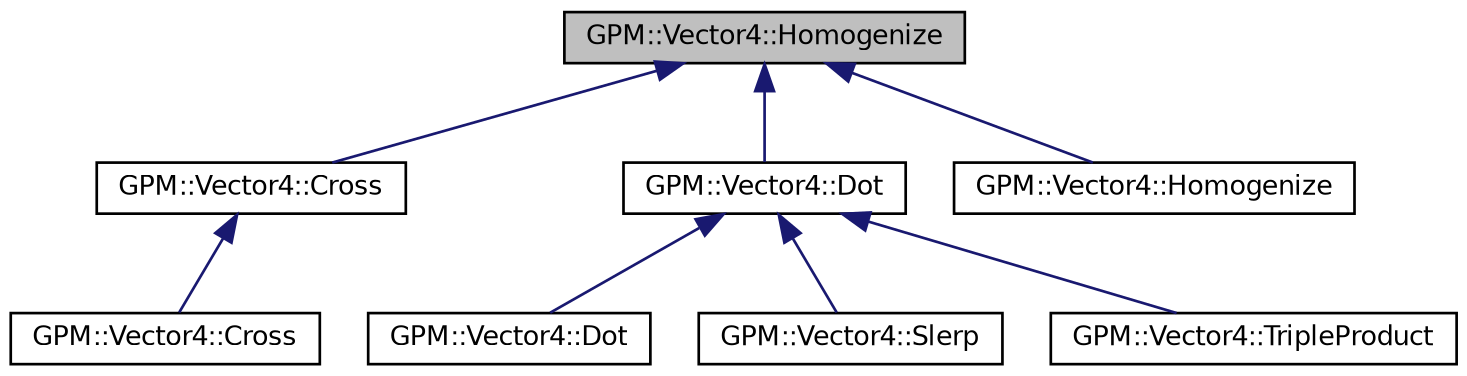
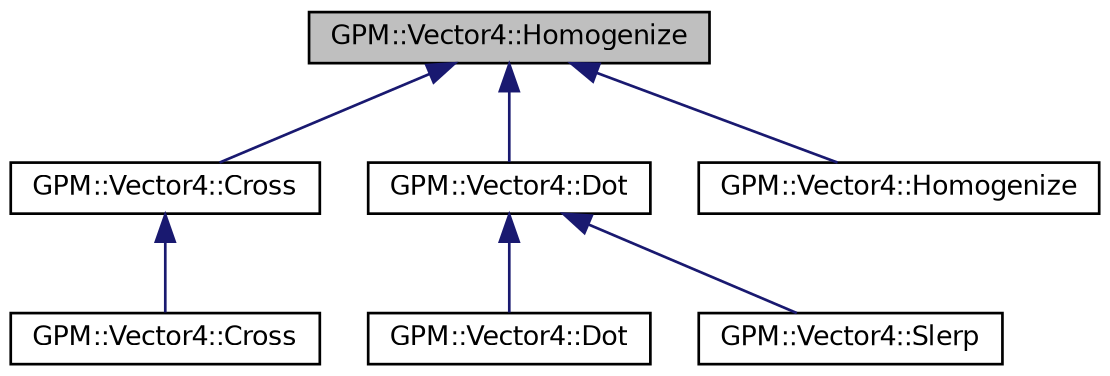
(1254, 339) -> none
